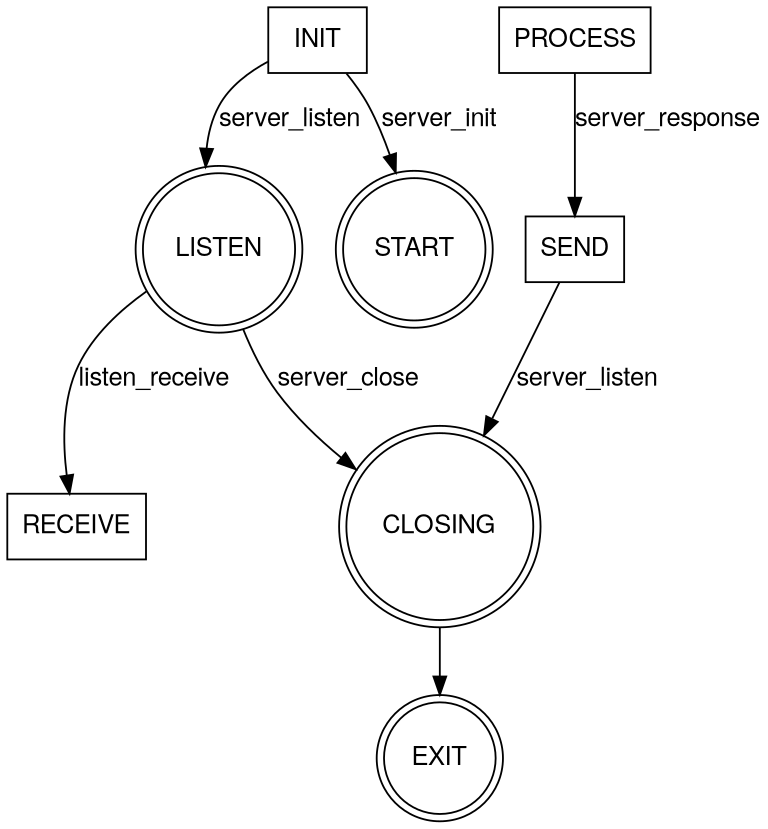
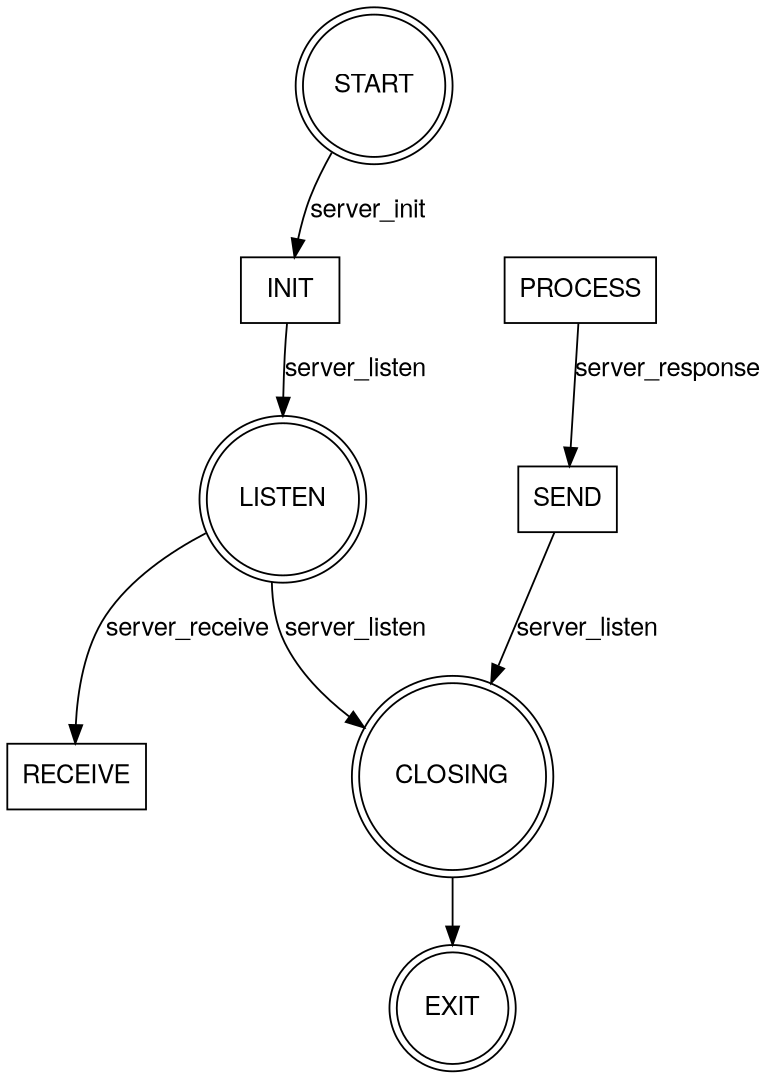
(372, 112) -> (311, 194)
(154, 379) -> (188, 629)
(349, 379) -> (356, 629)
